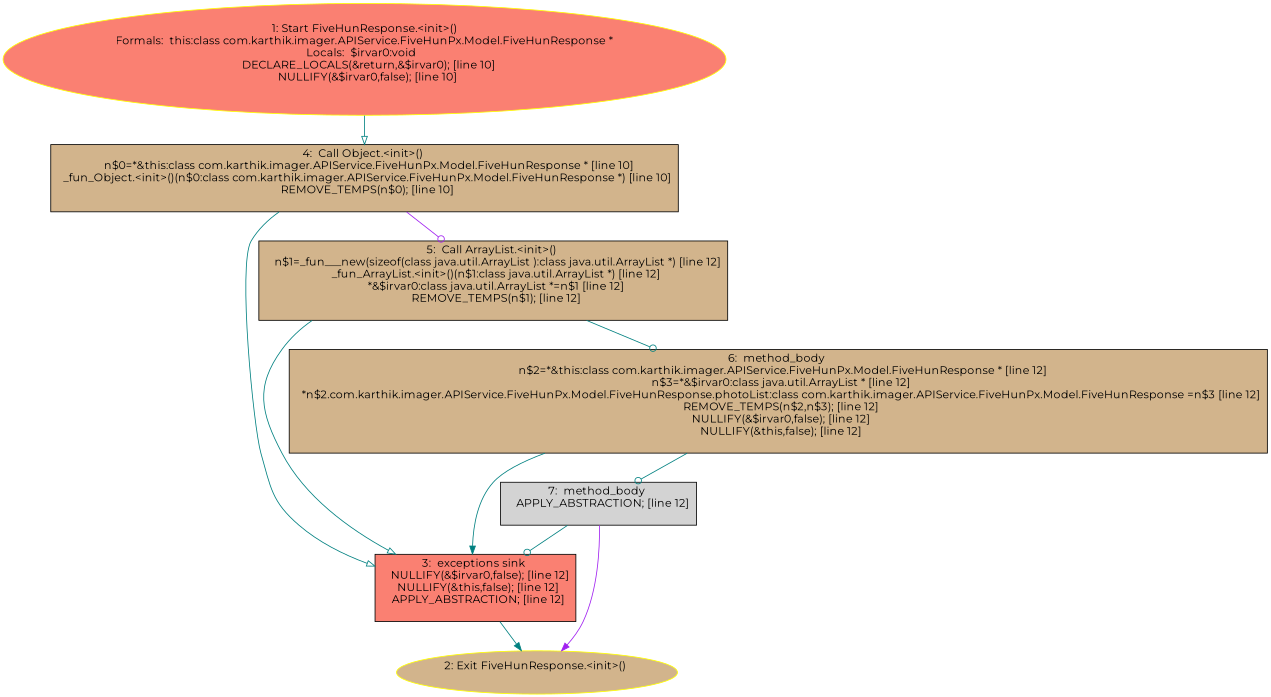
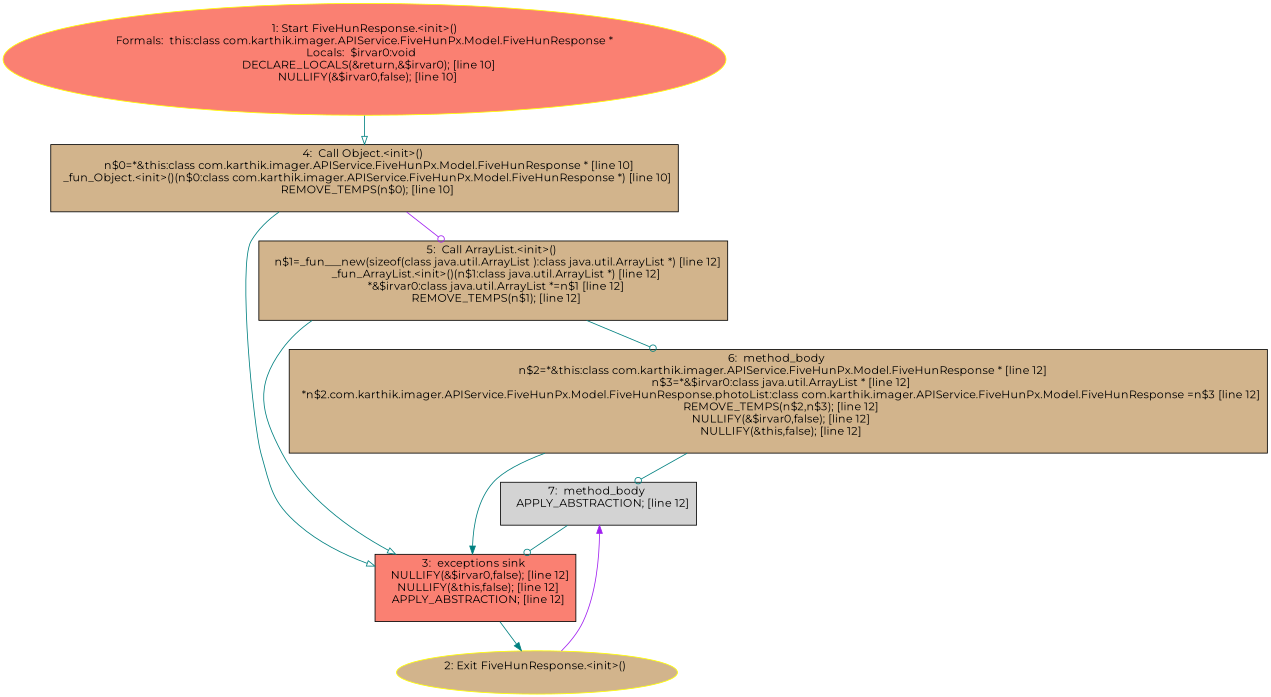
(594, 588) -> (592, 596)
